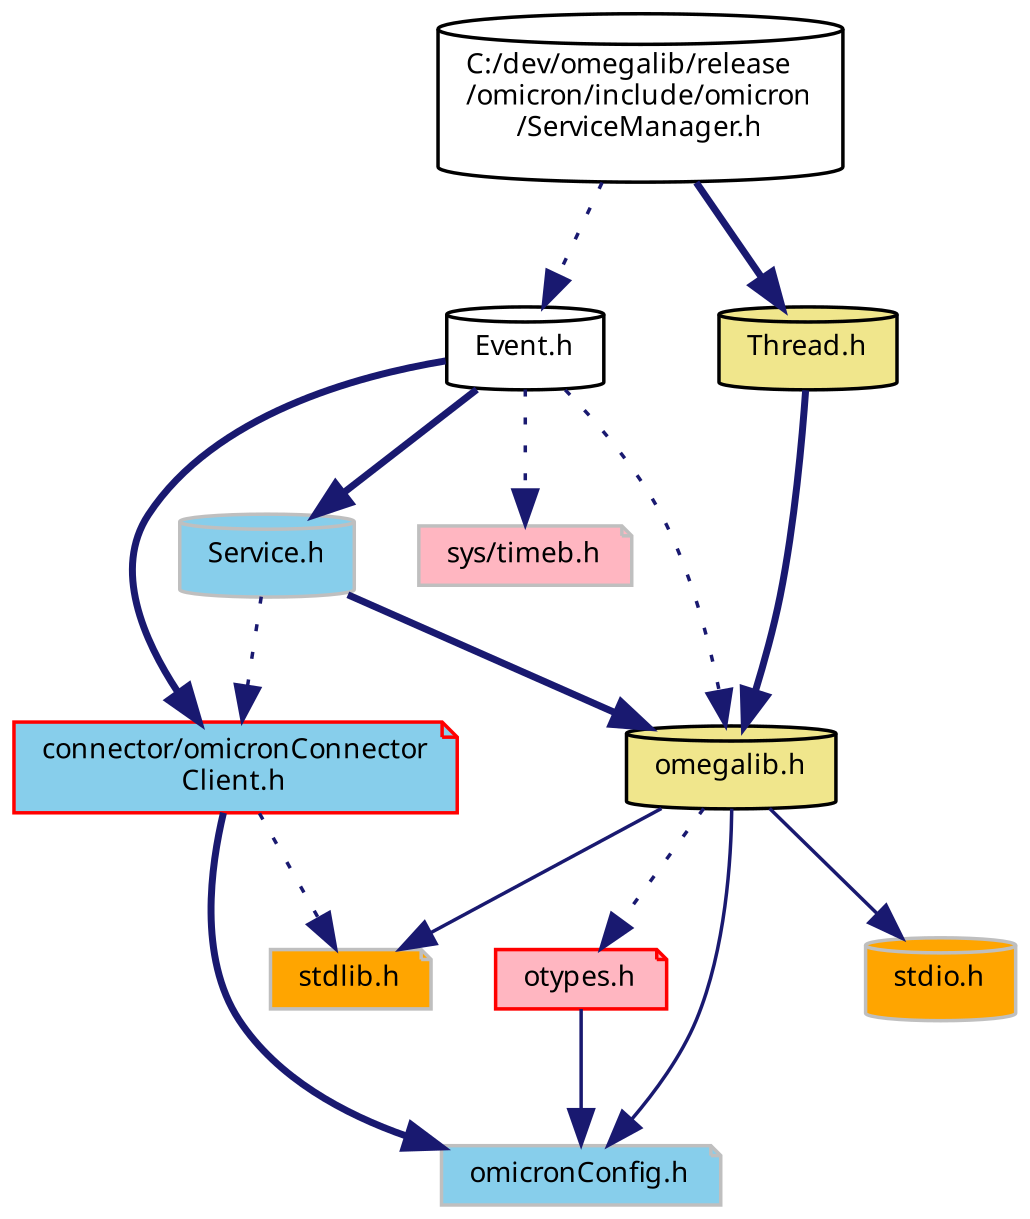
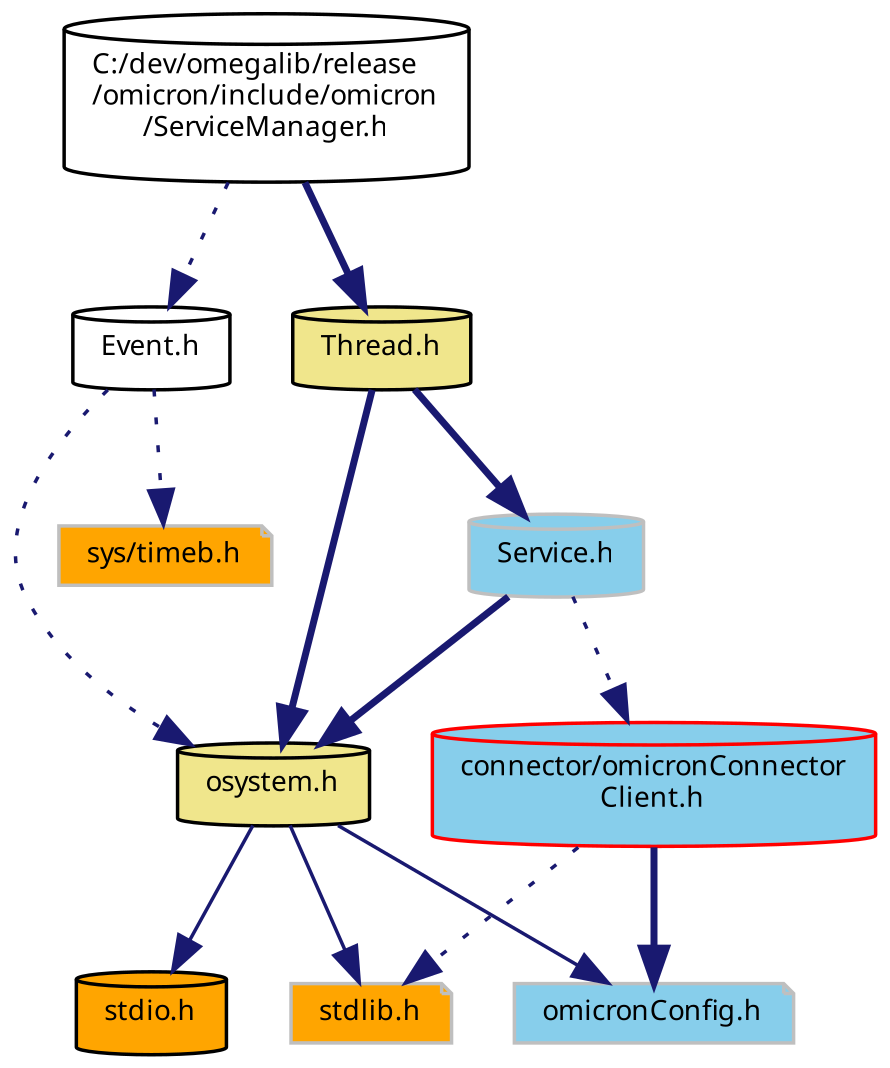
(410, 441) -> (457, 439)
(201, 459) -> none
(525, 556) -> (165, 556)
(236, 767) -> (654, 784)
(731, 767) -> (274, 784)
(581, 979) -> none
(941, 979) -> (151, 1013)
